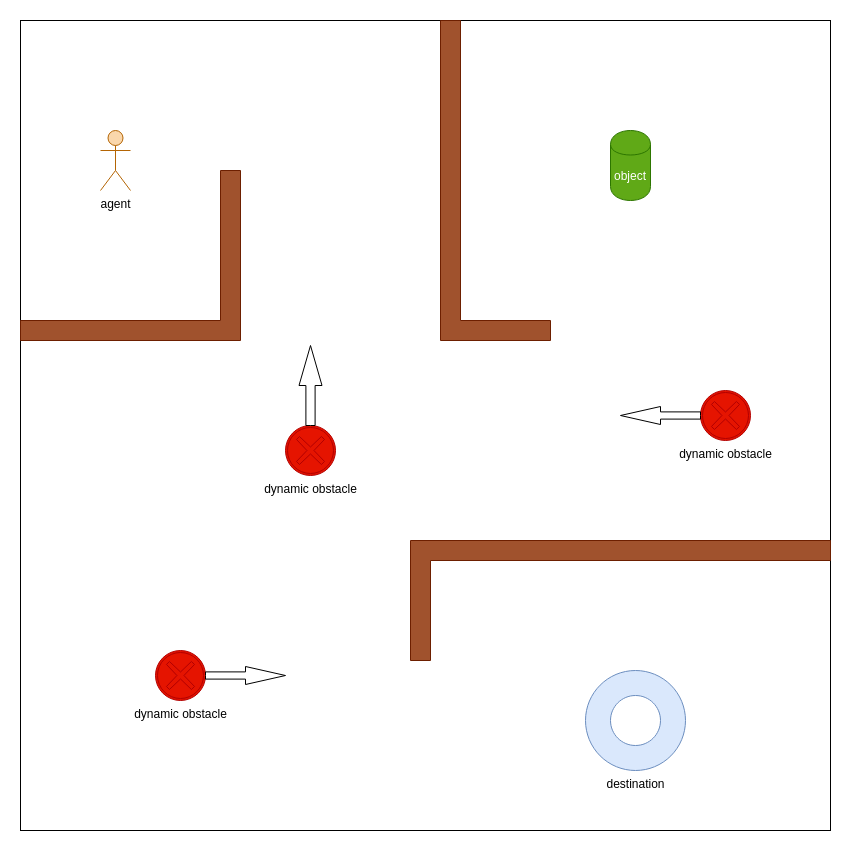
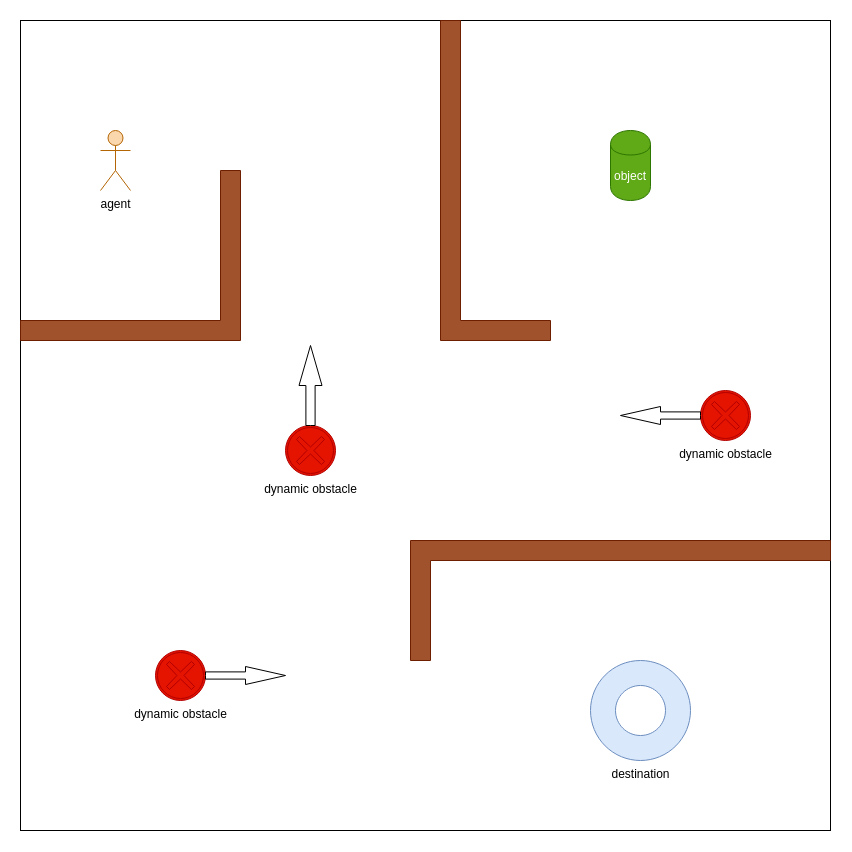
(636, 721) -> (641, 711)
